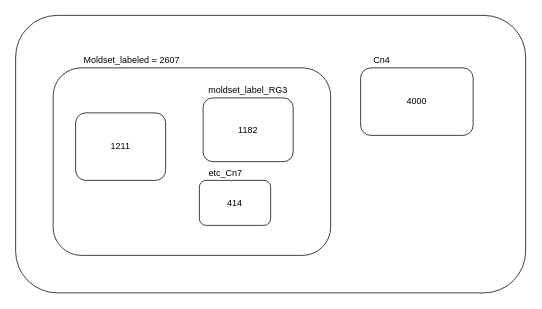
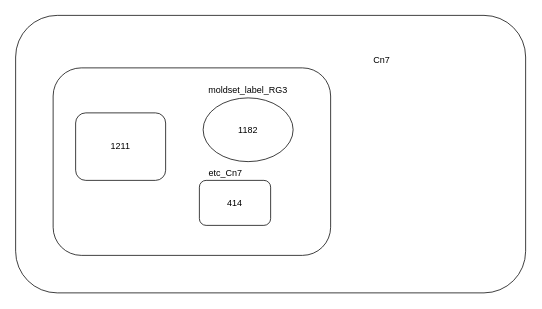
(132, 60) -> none
(383, 60) -> (383, 60)
(417, 102) -> none
(248, 130) -> (248, 130)
